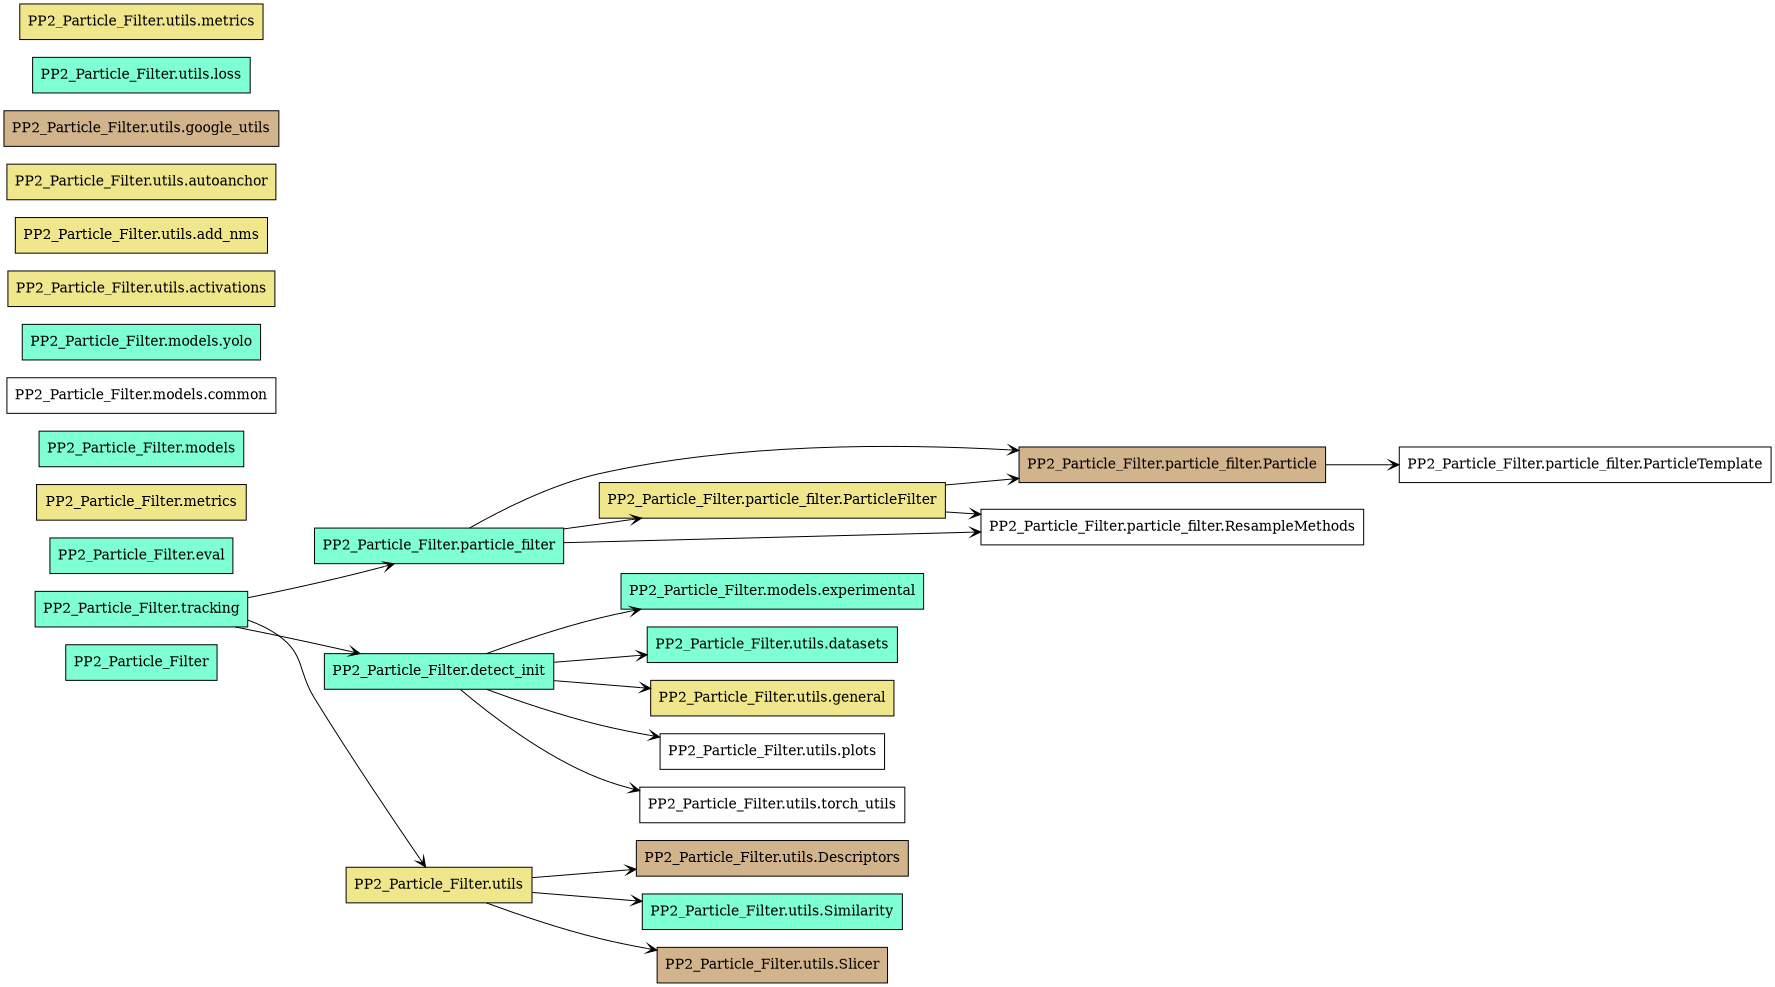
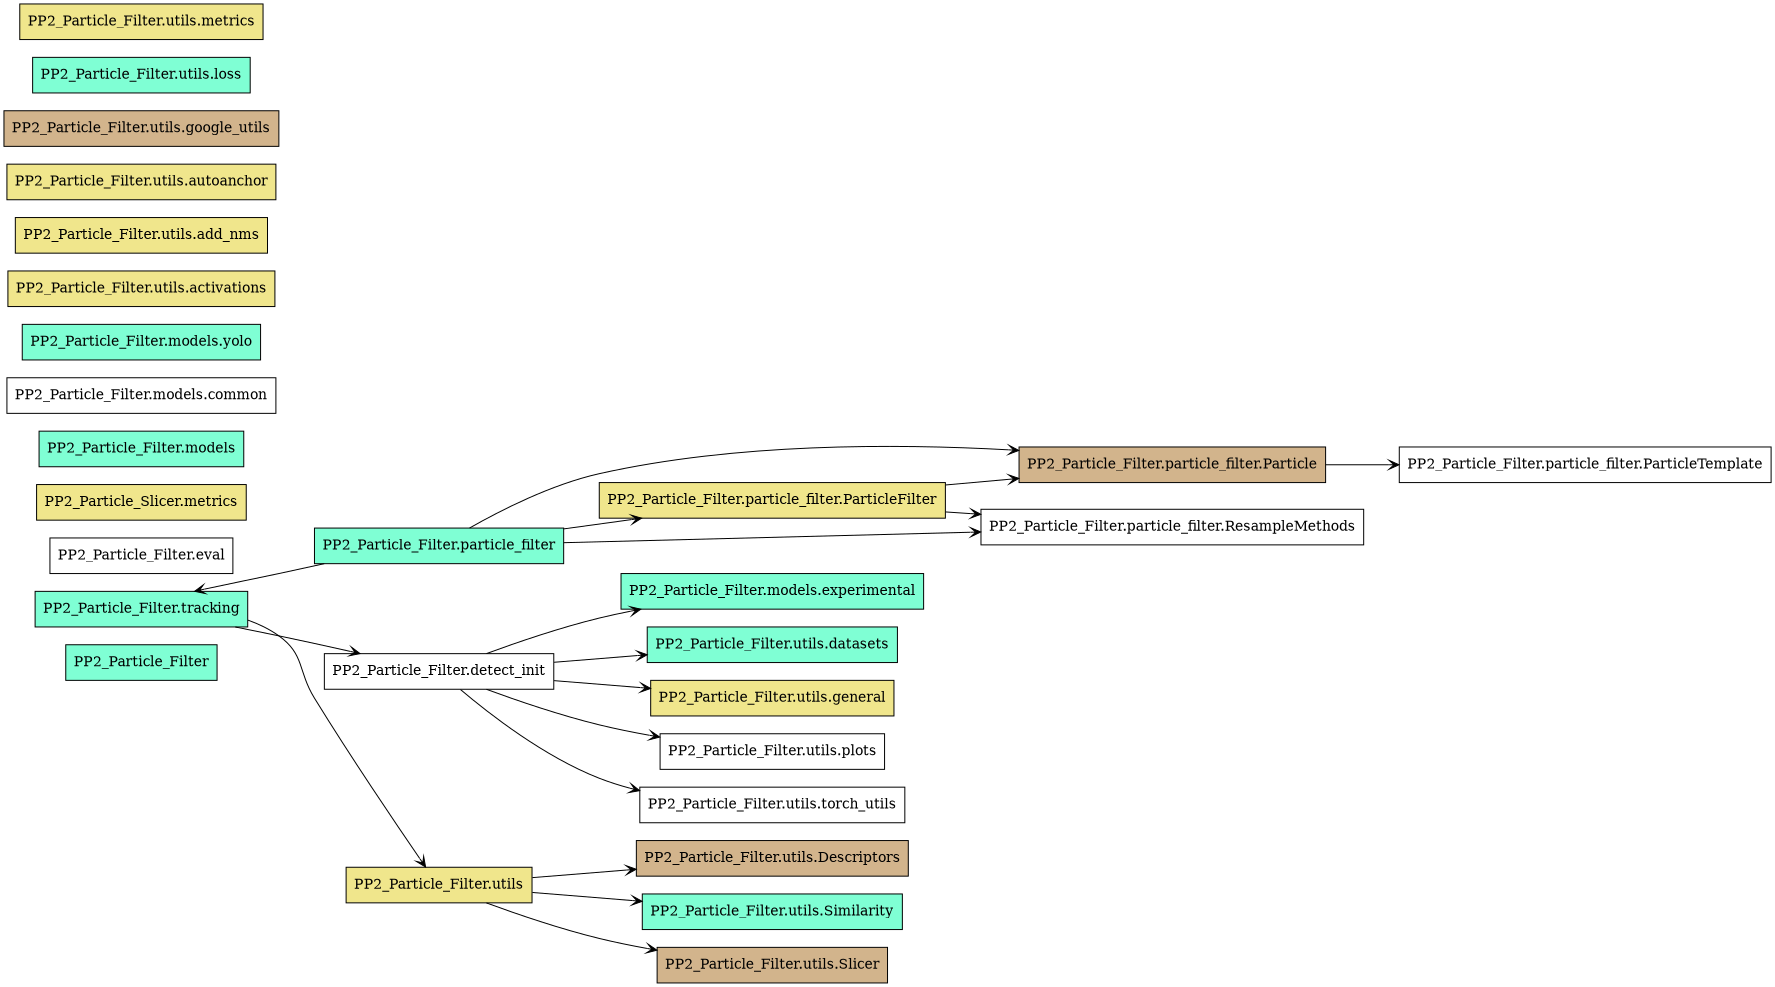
(141, 502) -> (141, 502)
(141, 556) -> (141, 556)
(316, 583) -> (264, 577)
(439, 671) -> (439, 671)
